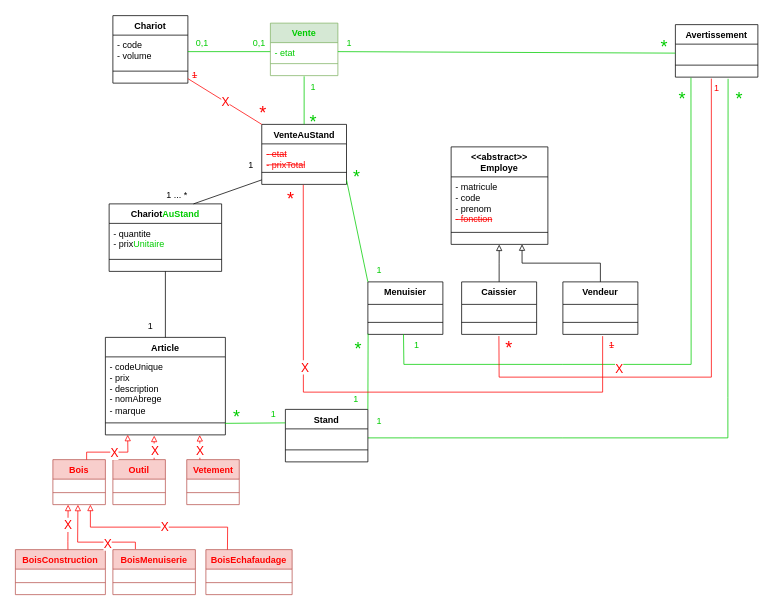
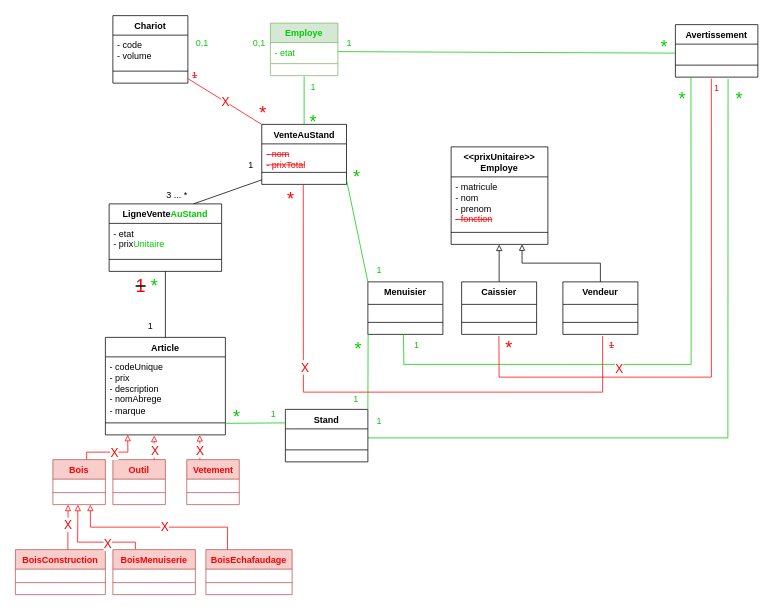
(304, 34) -> (304, 34)
(229, 51) -> none
(291, 160) -> (291, 160)
(500, 163) -> (500, 163)
(177, 195) -> (177, 195)
(480, 203) -> (480, 203)
(165, 214) -> (165, 214)
(144, 239) -> (144, 239)
none -> (147, 286)
